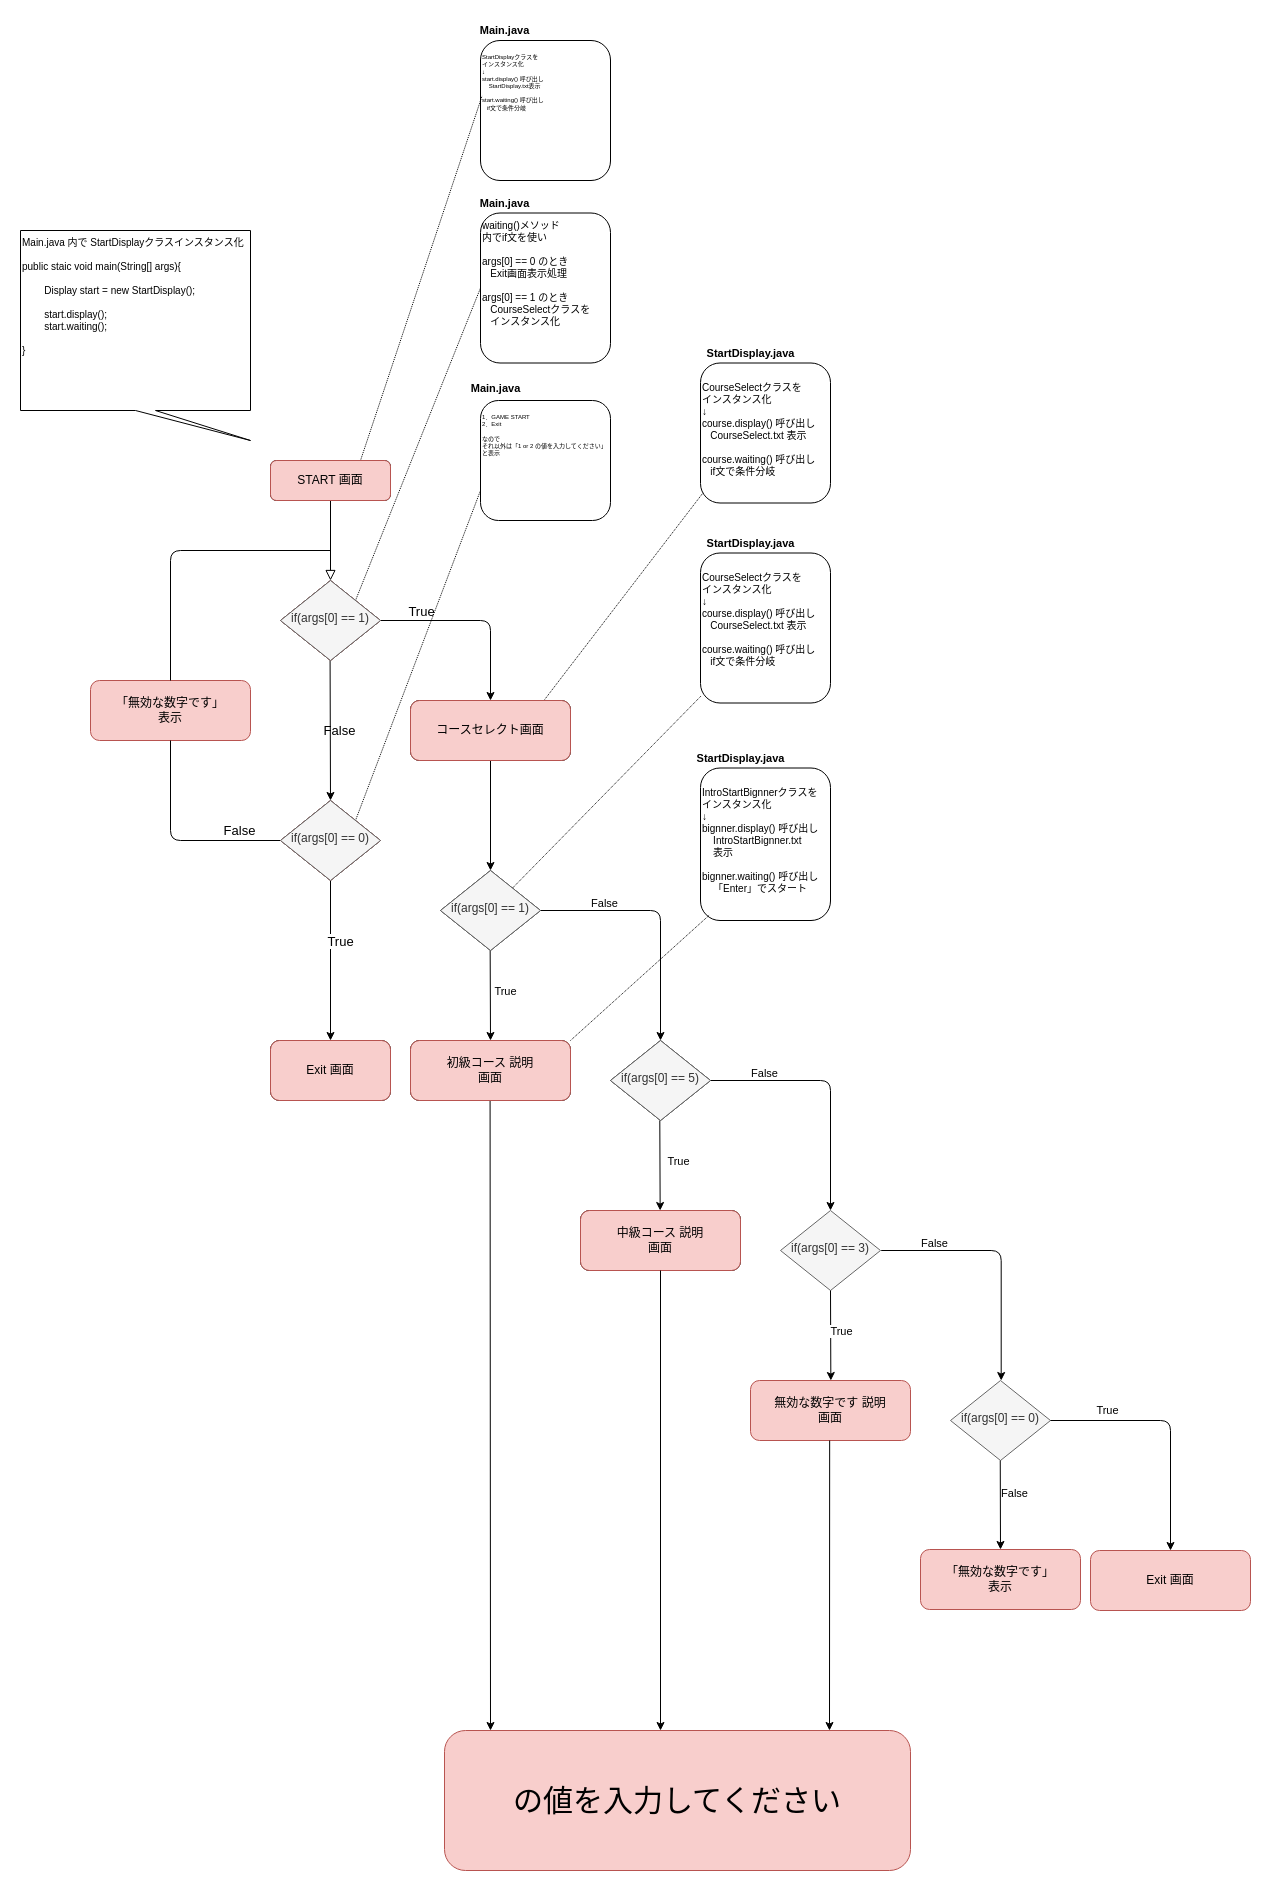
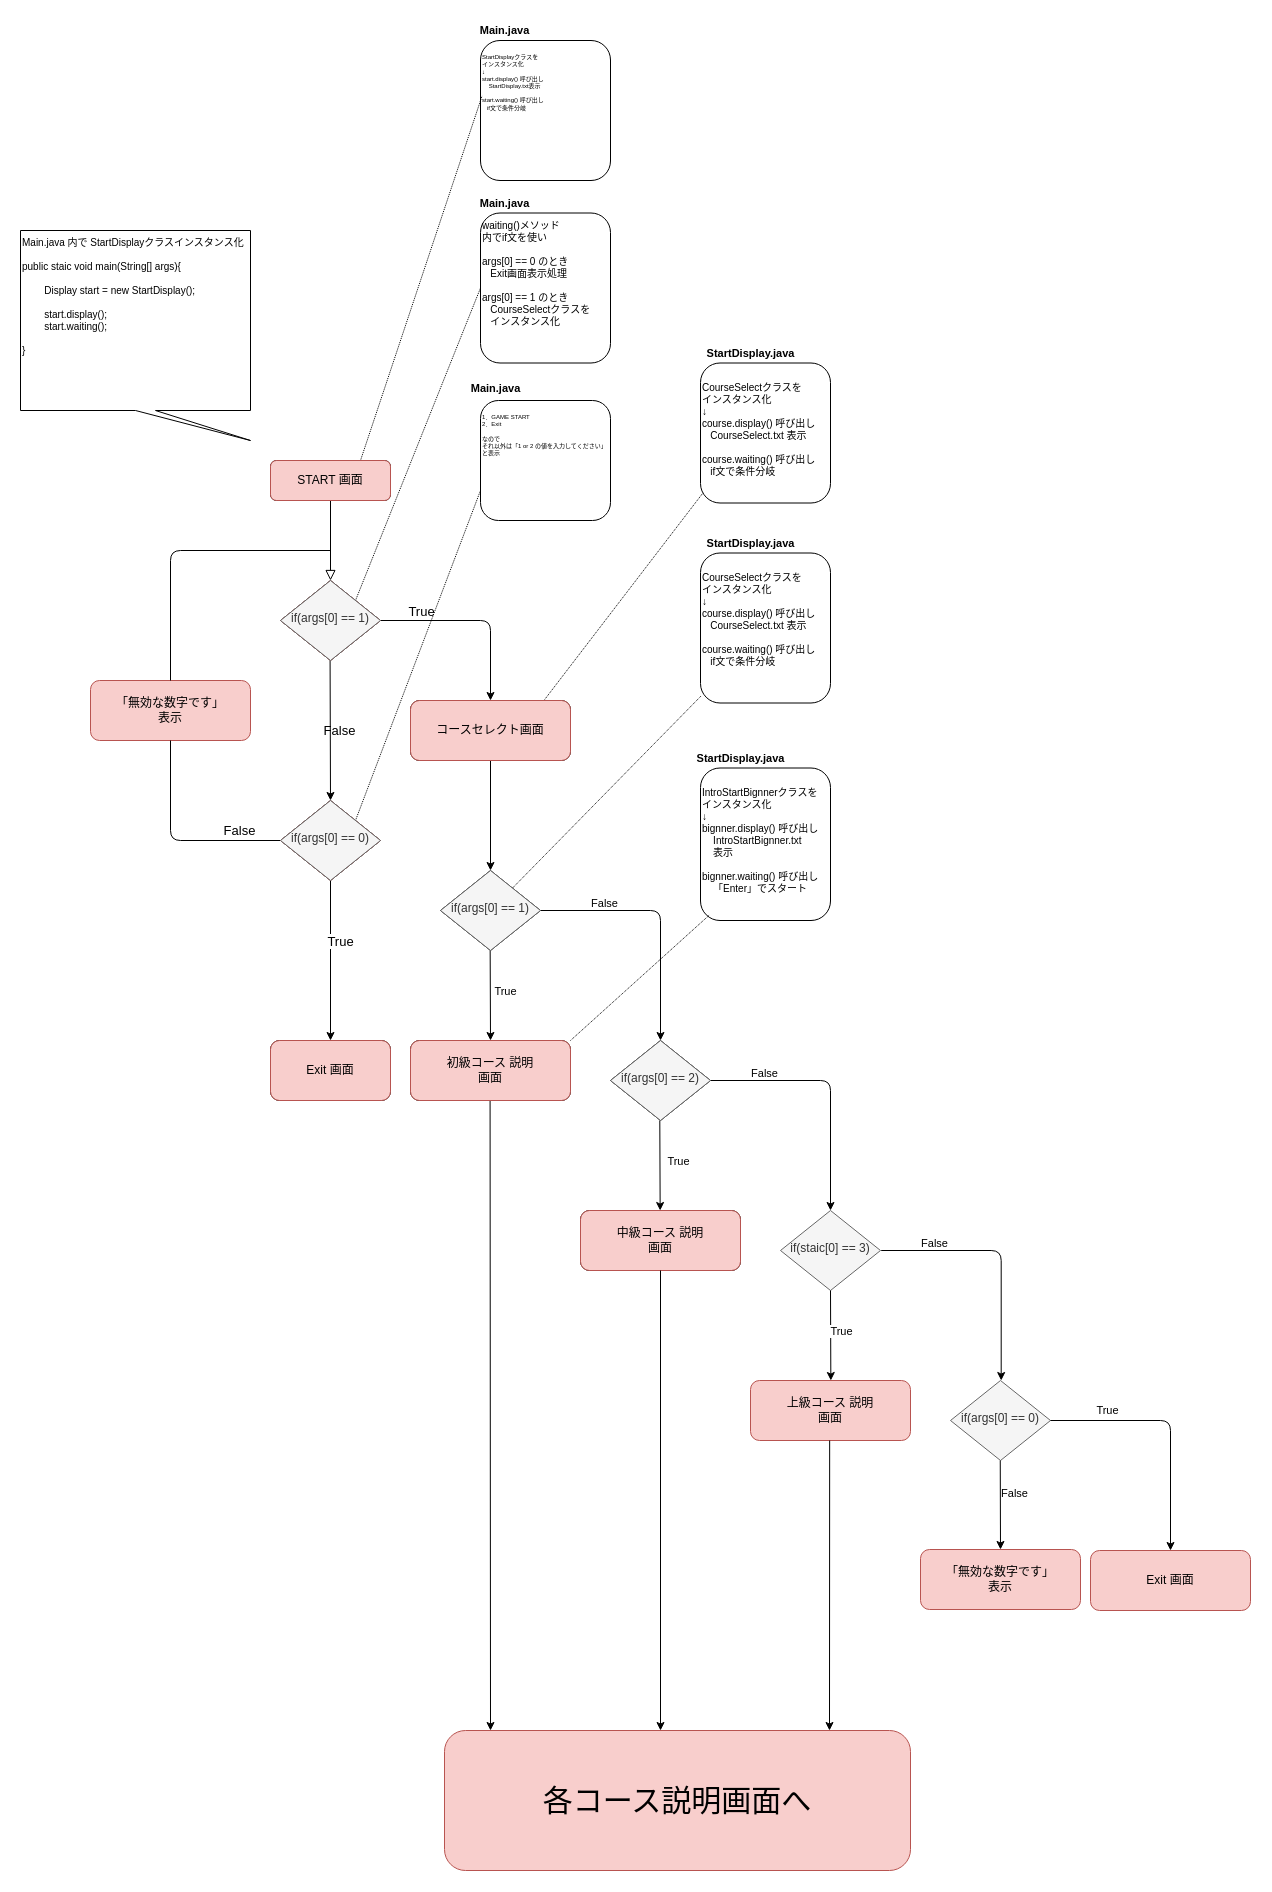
(661, 1079) -> (661, 1079)
(831, 1249) -> (831, 1249)
(831, 1411) -> (831, 1411)
(678, 1801) -> (678, 1801)
